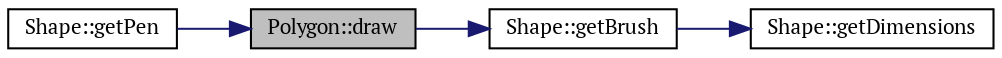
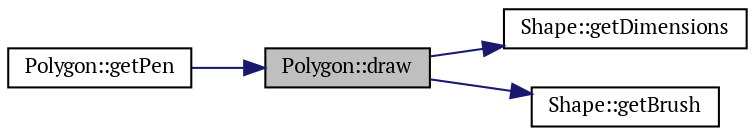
(93, 29) -> (100, 68)
(703, 29) -> (457, 53)
